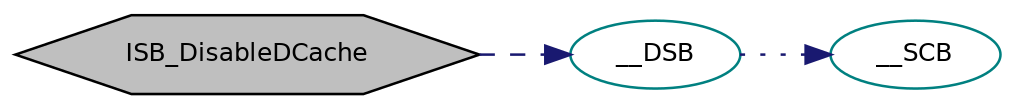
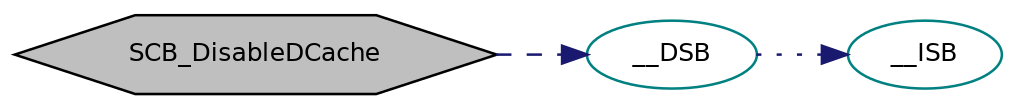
(247, 55) -> (256, 55)
(916, 55) -> (925, 55)
